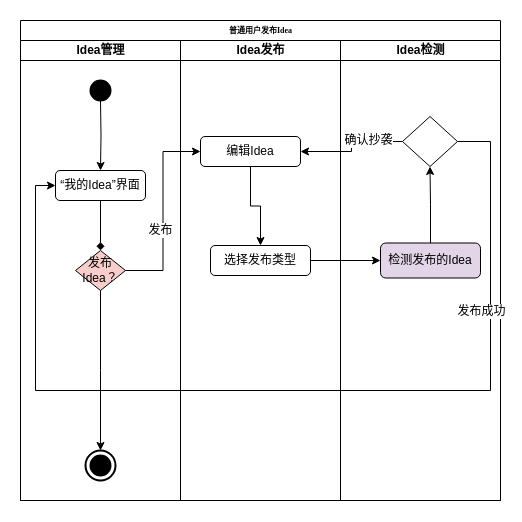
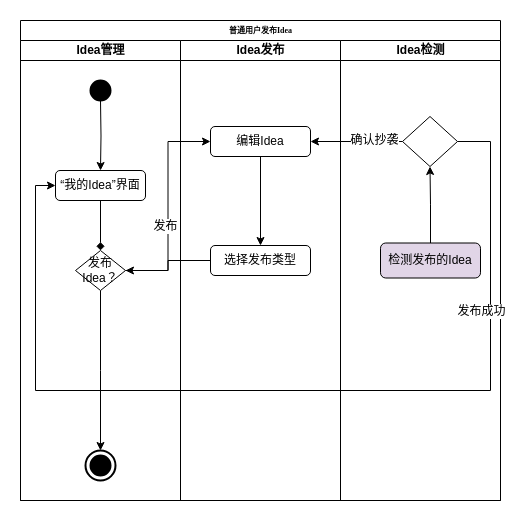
(251, 152) -> (261, 142)
(342, 261) -> (190, 261)
(101, 271) -> (101, 271)
